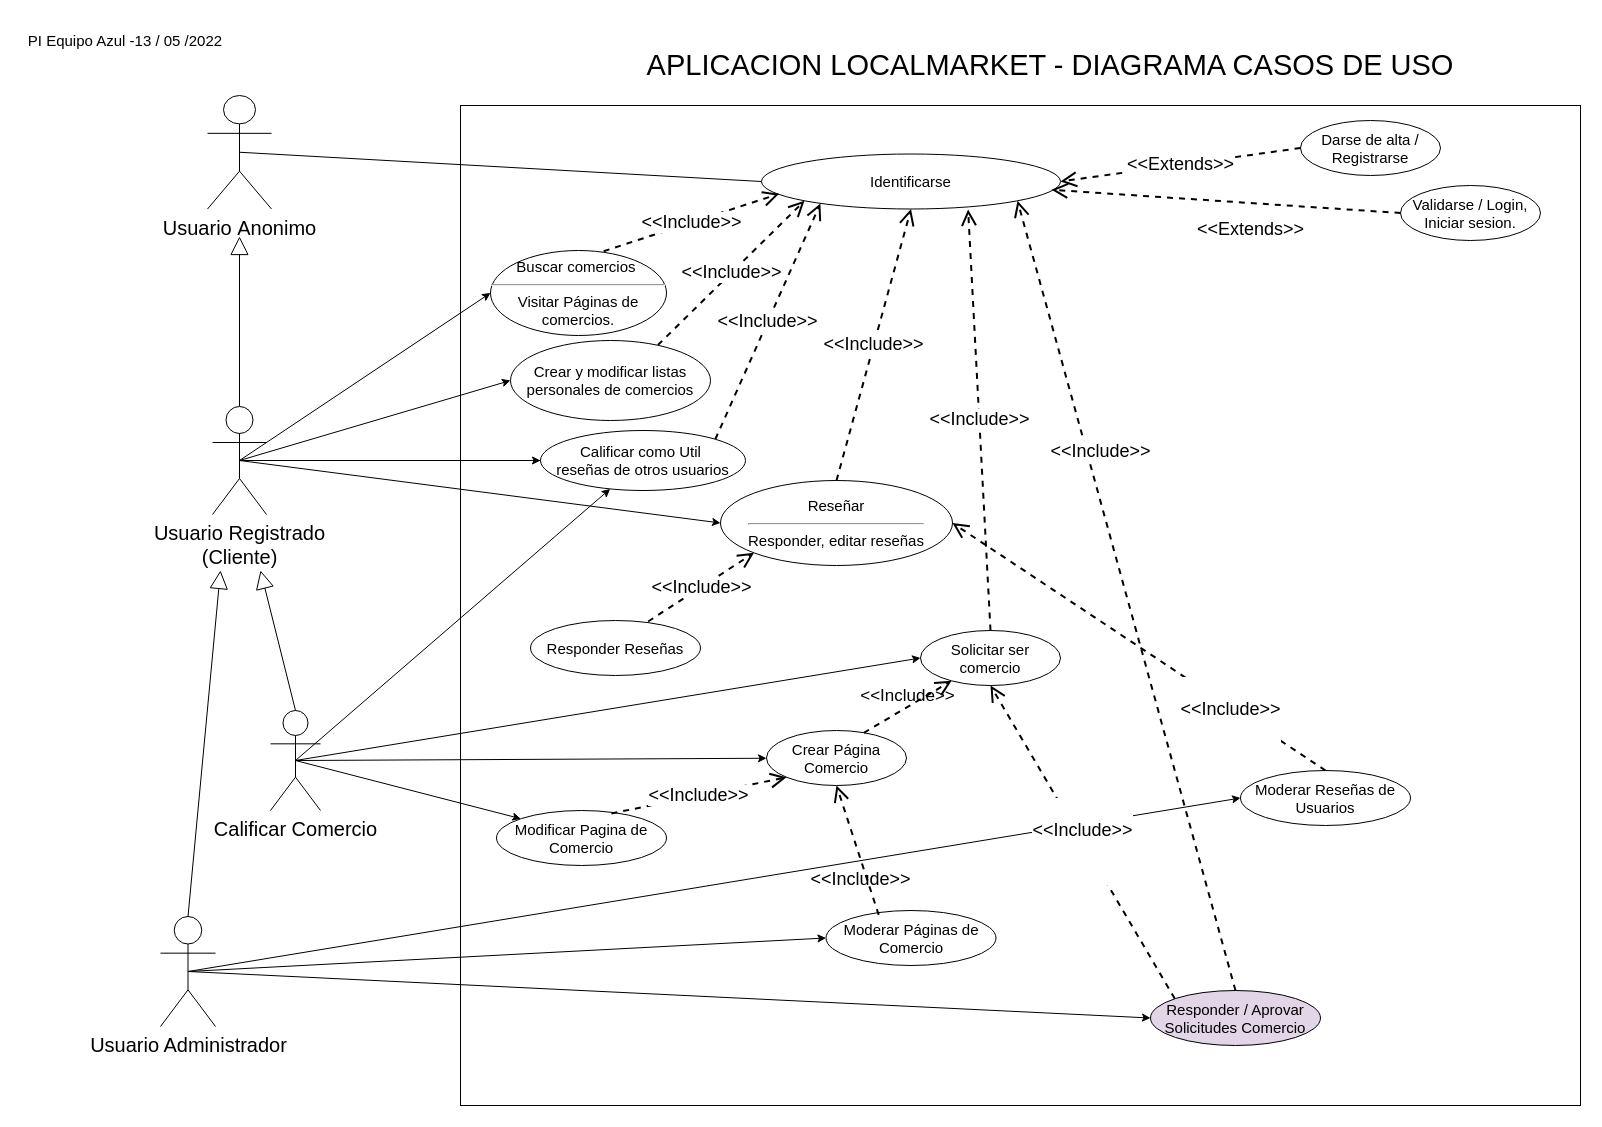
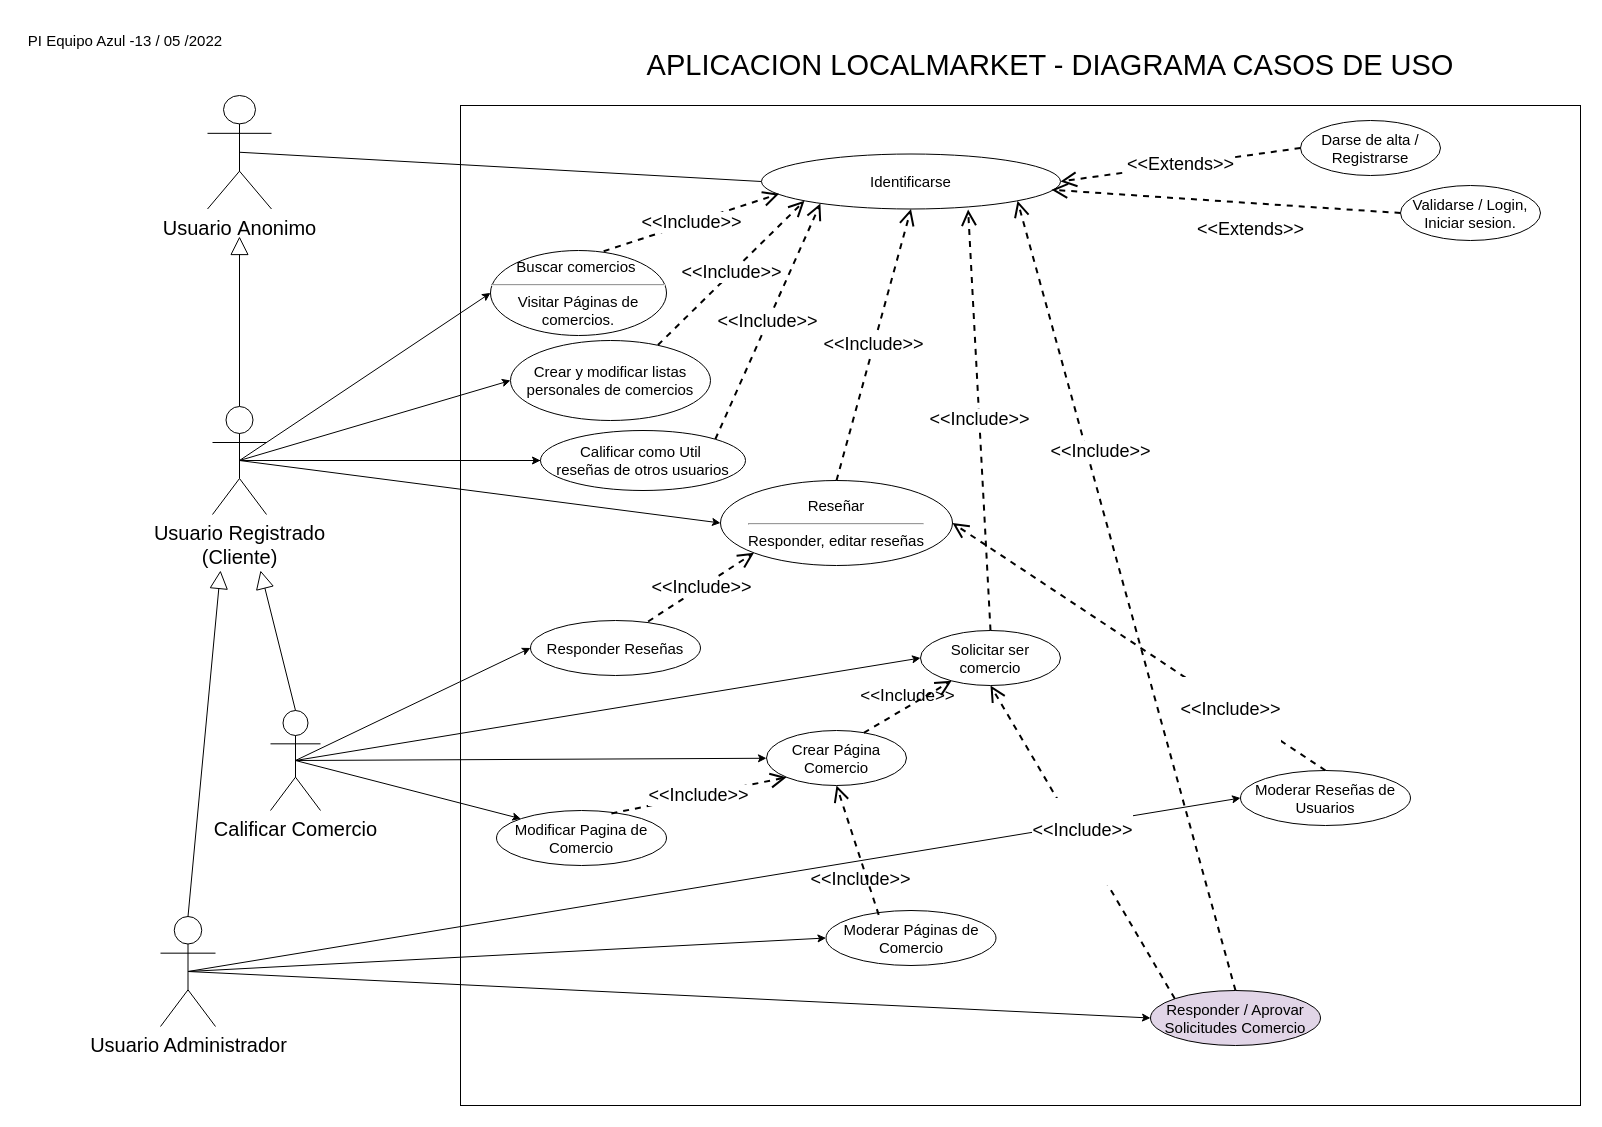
(452, 626) -> (421, 700)
